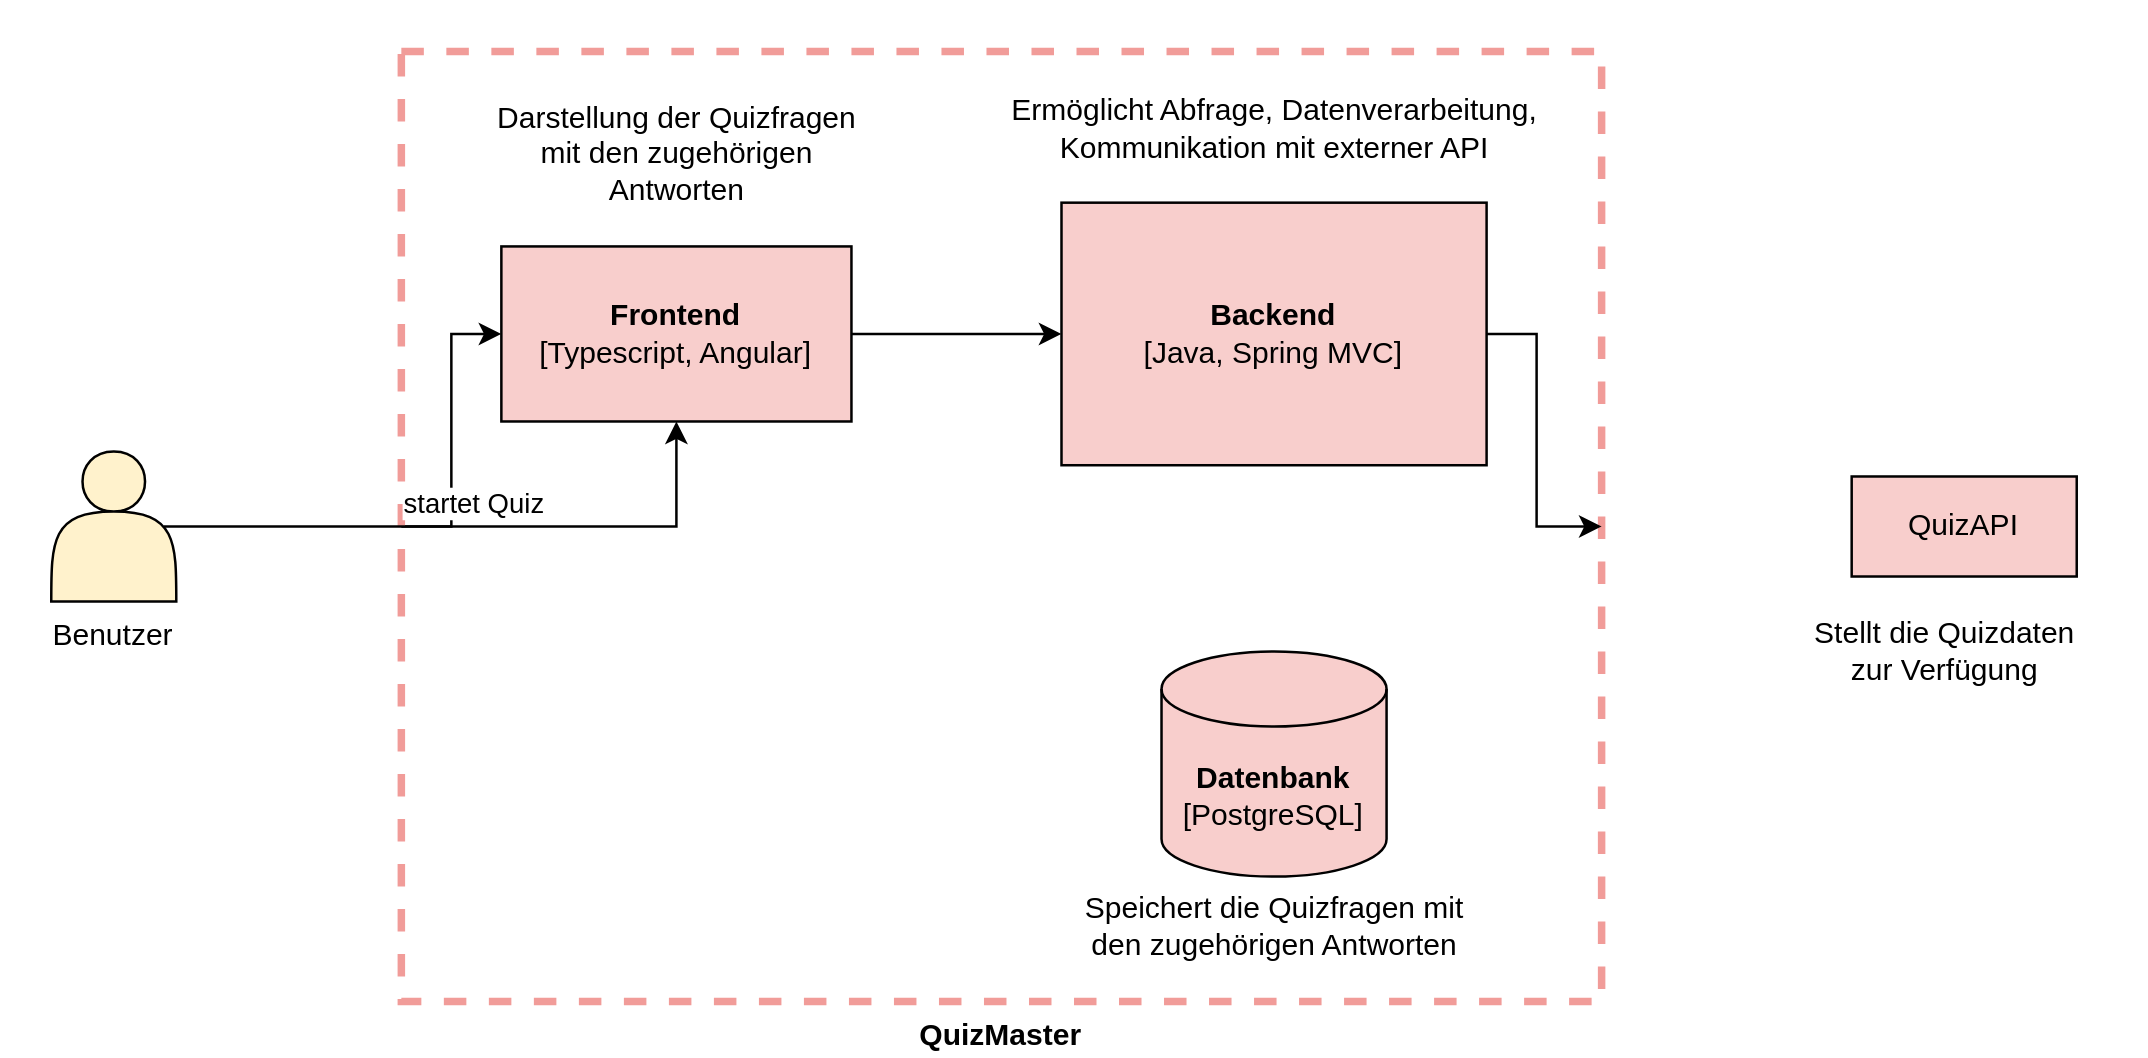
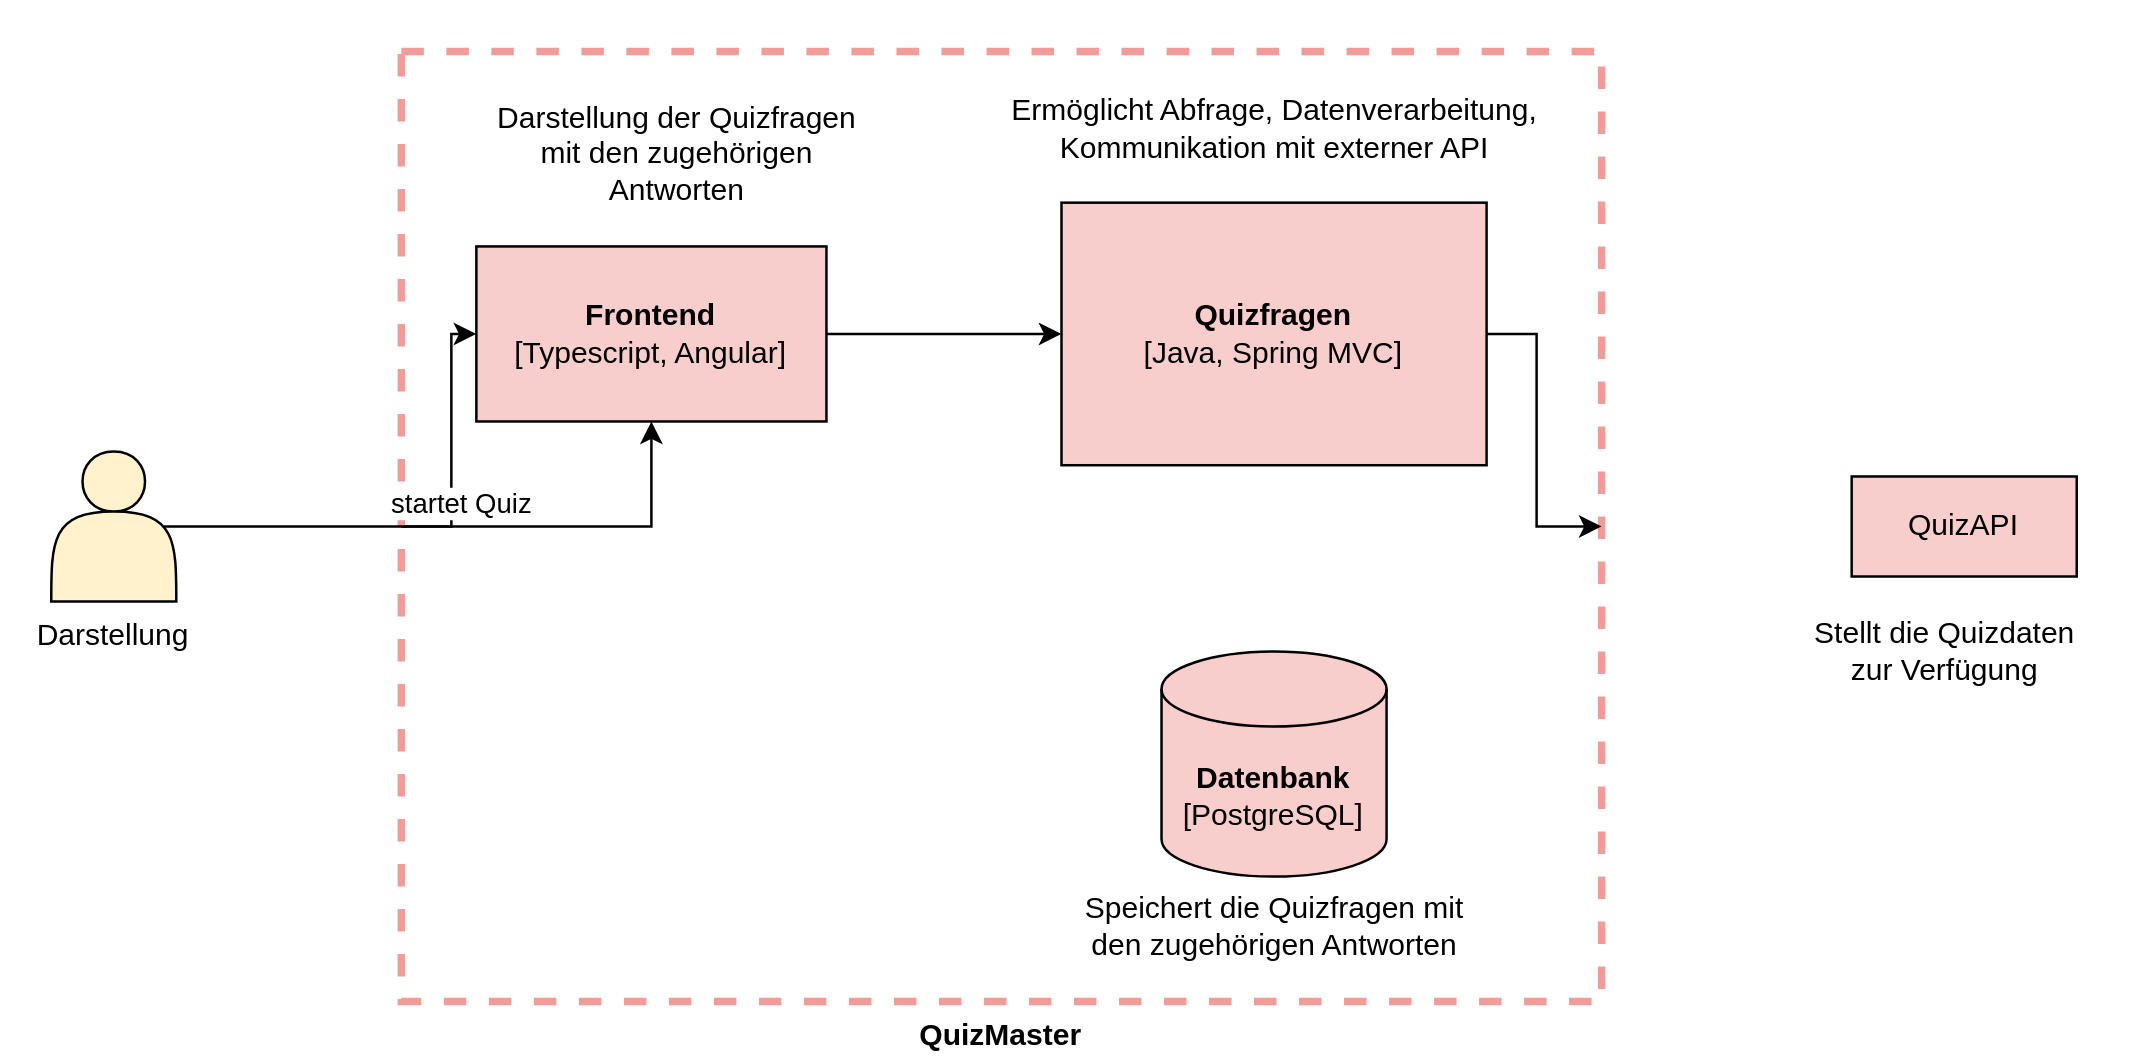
(676, 334) -> (651, 334)
(1274, 334) -> (1274, 334)
(114, 655) -> (114, 655)
